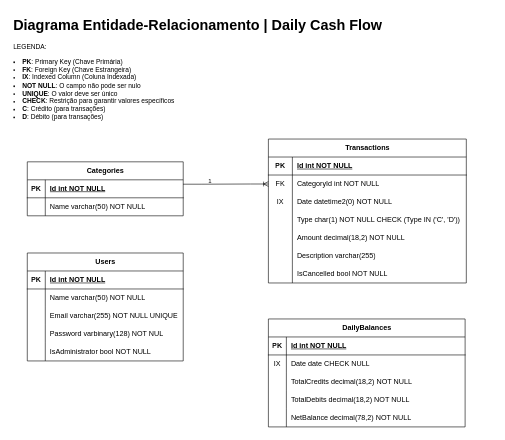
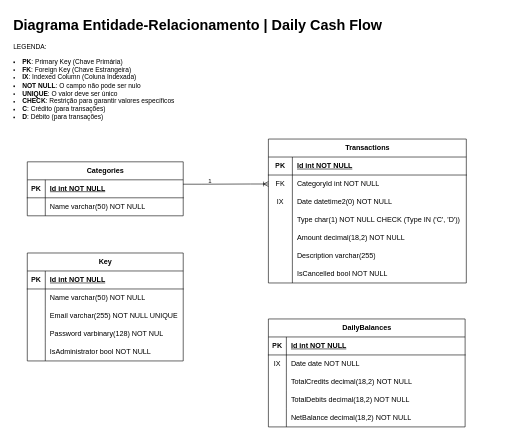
(106, 262) -> (106, 262)
(329, 364) -> (325, 364)
(351, 418) -> (351, 418)
